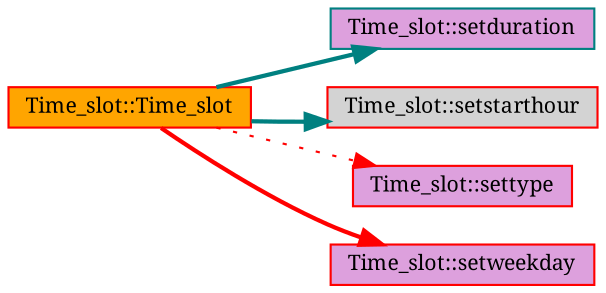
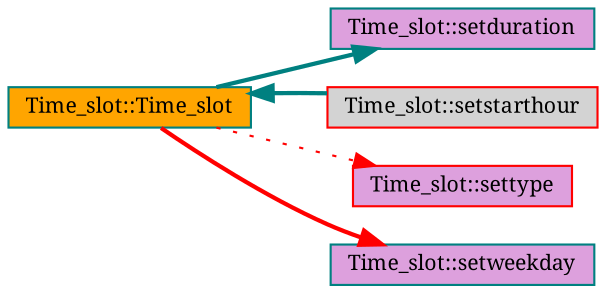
(130, 107) -> (130, 107)
(279, 122) -> (300, 93)
(462, 265) -> (462, 265)
